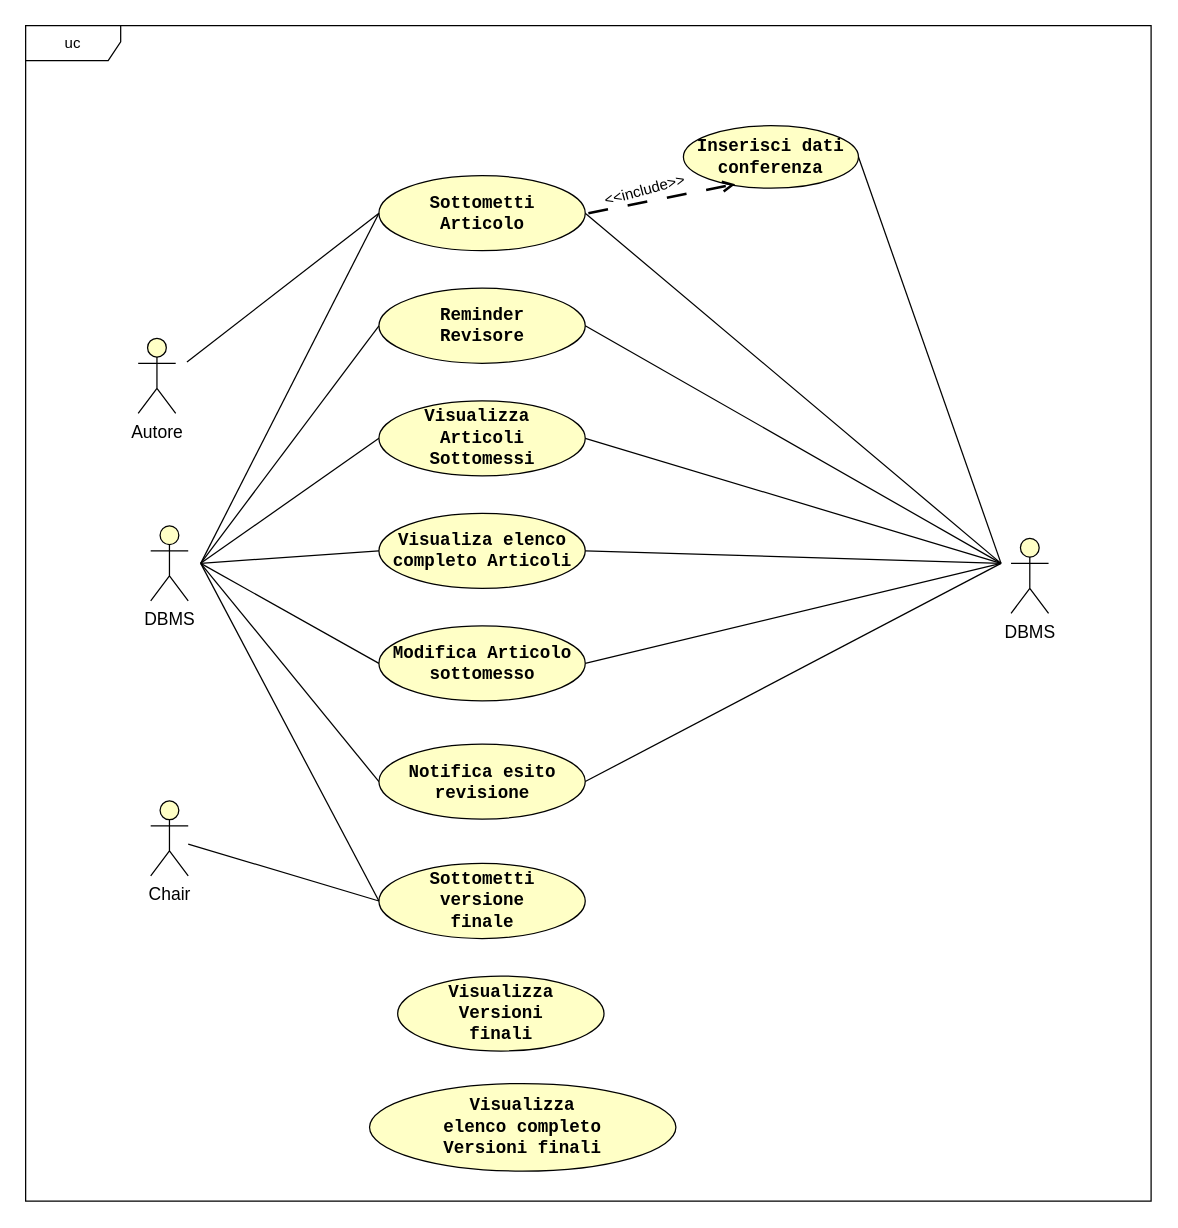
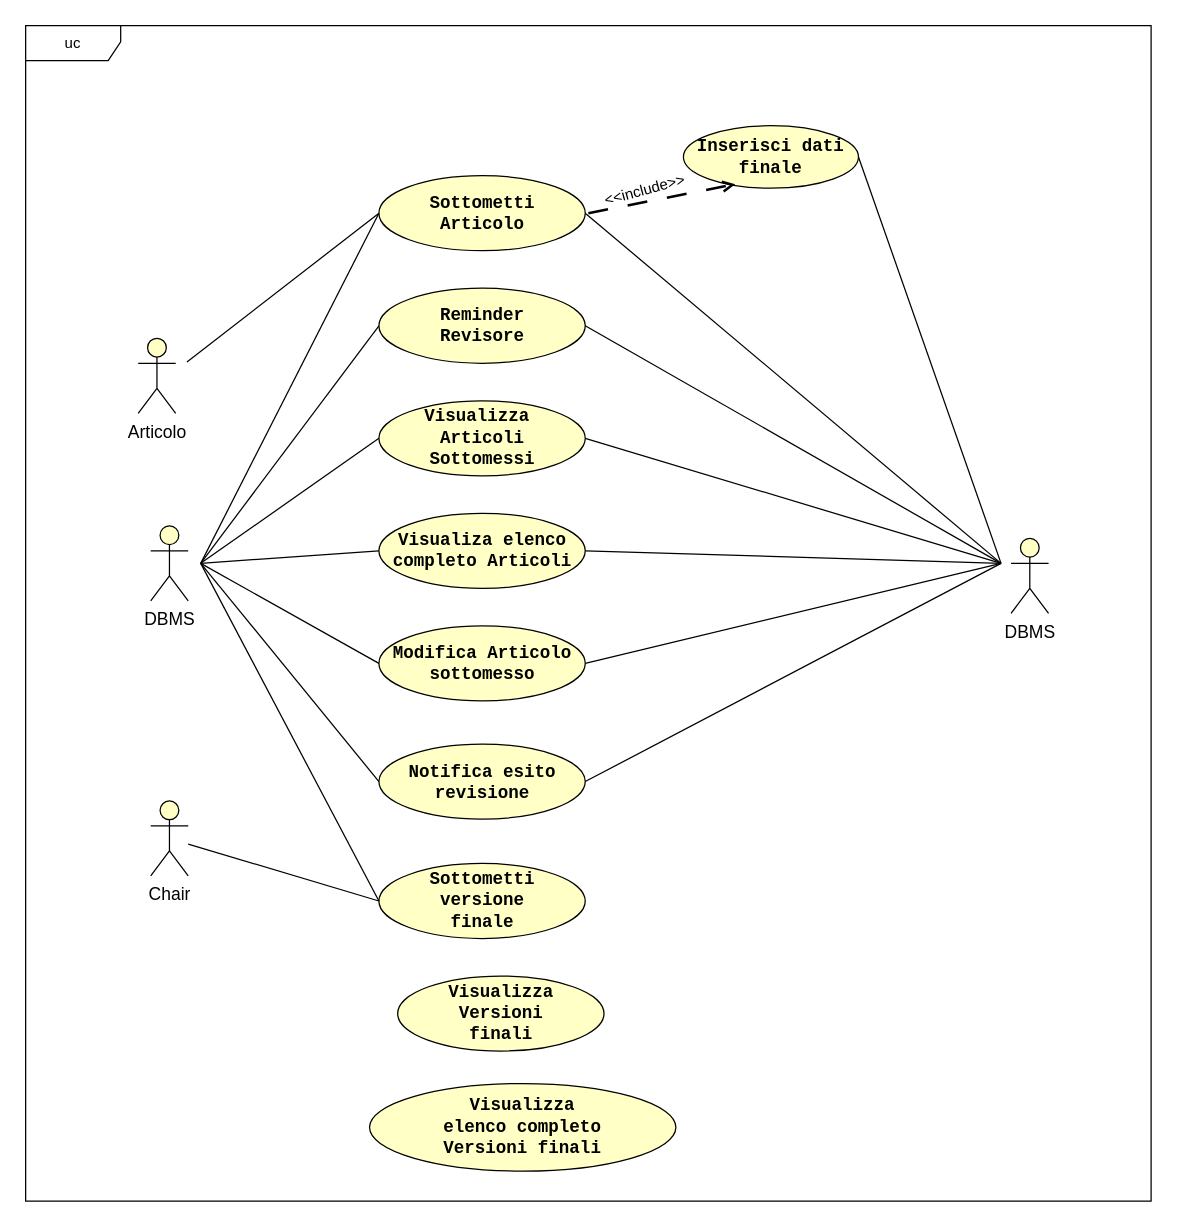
(771, 157) -> (771, 157)
(158, 431) -> (158, 431)
